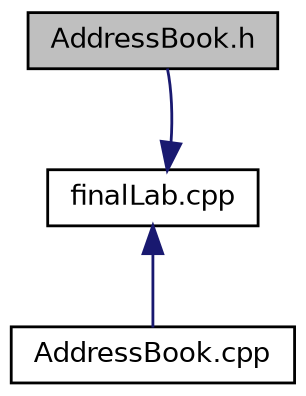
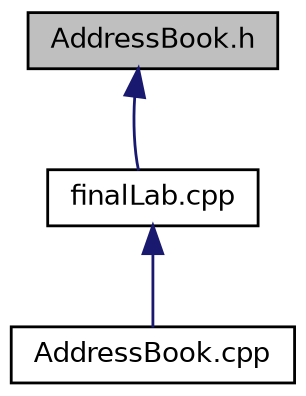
(172, 105) -> (134, 134)
